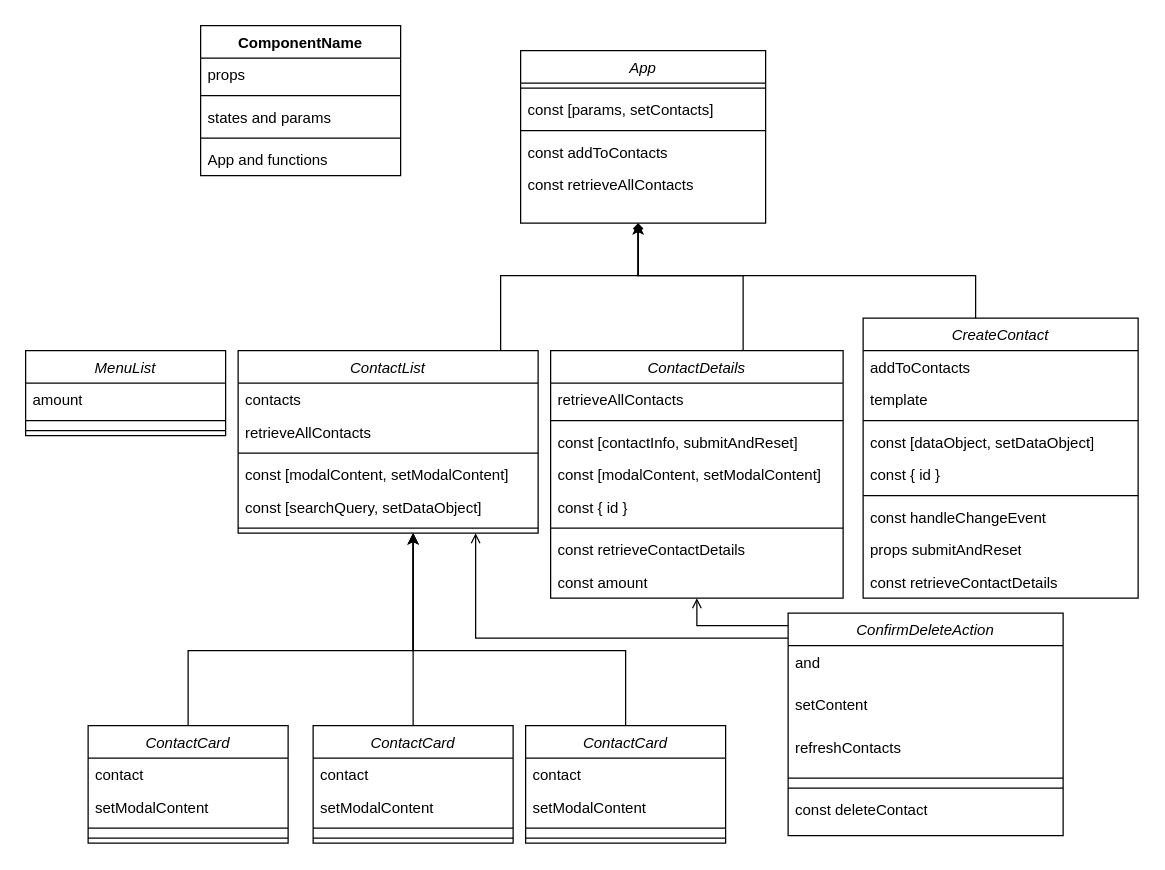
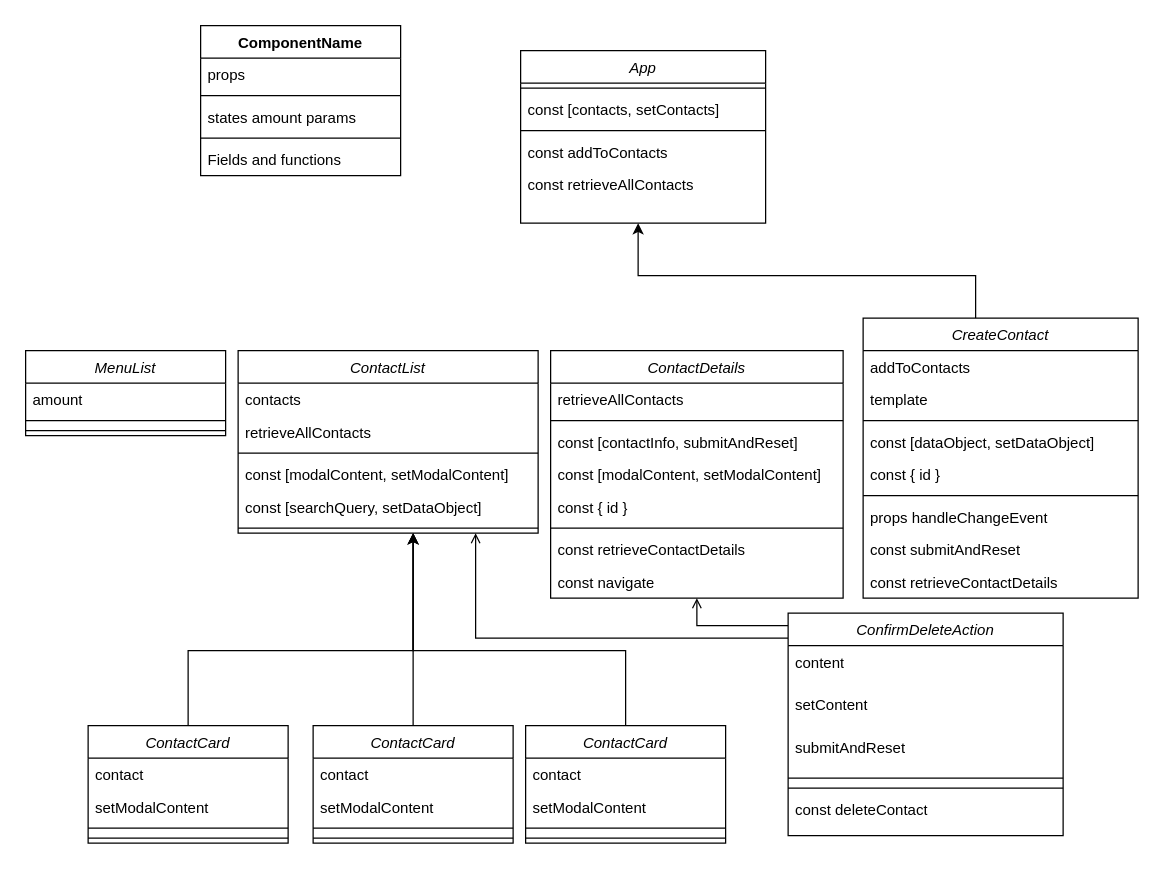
(636, 111) -> (644, 111)
(276, 118) -> (288, 118)
(274, 161) -> (282, 161)
(531, 276) -> none
(745, 276) -> (745, 276)
(743, 314) -> none
(963, 518) -> (963, 518)
(951, 551) -> (951, 551)
(607, 583) -> (613, 583)
(808, 663) -> (825, 663)
(859, 748) -> (852, 748)
